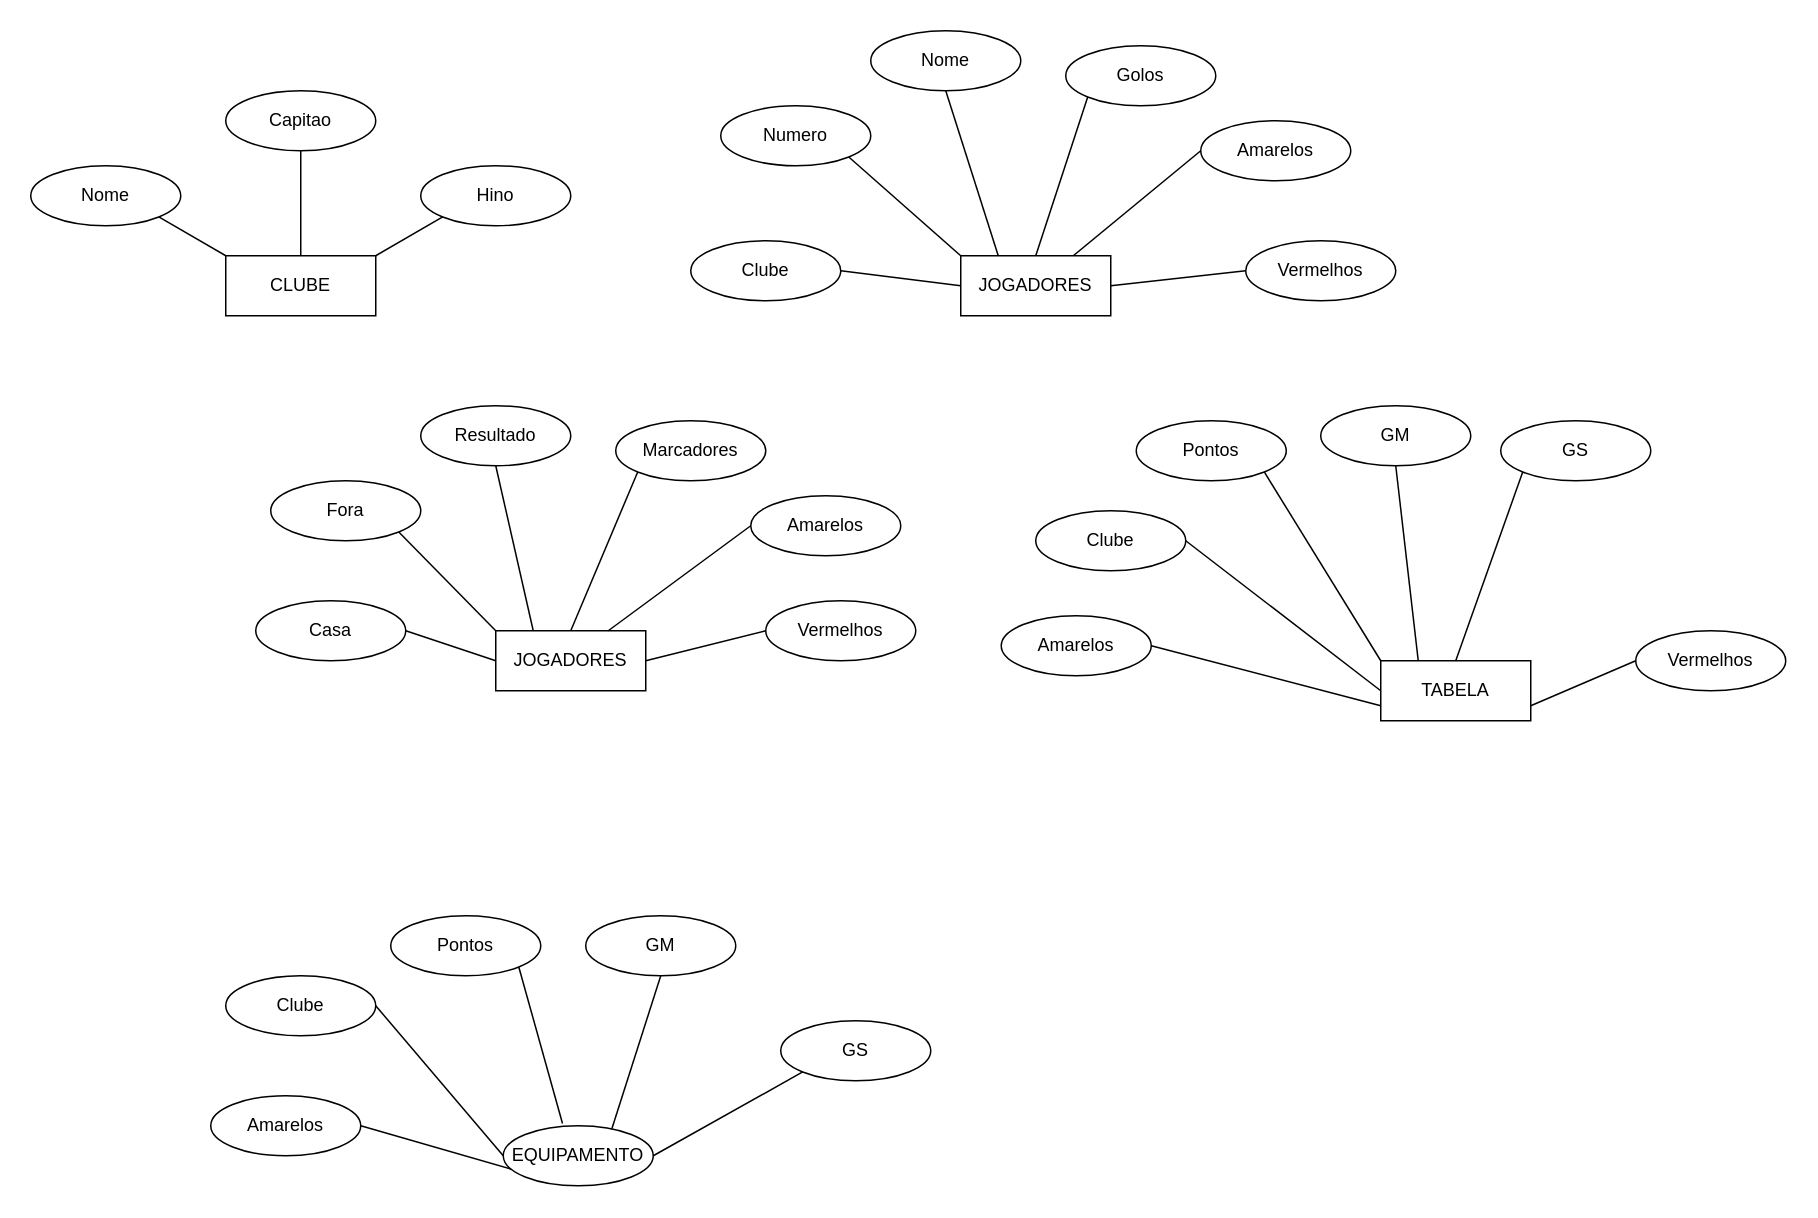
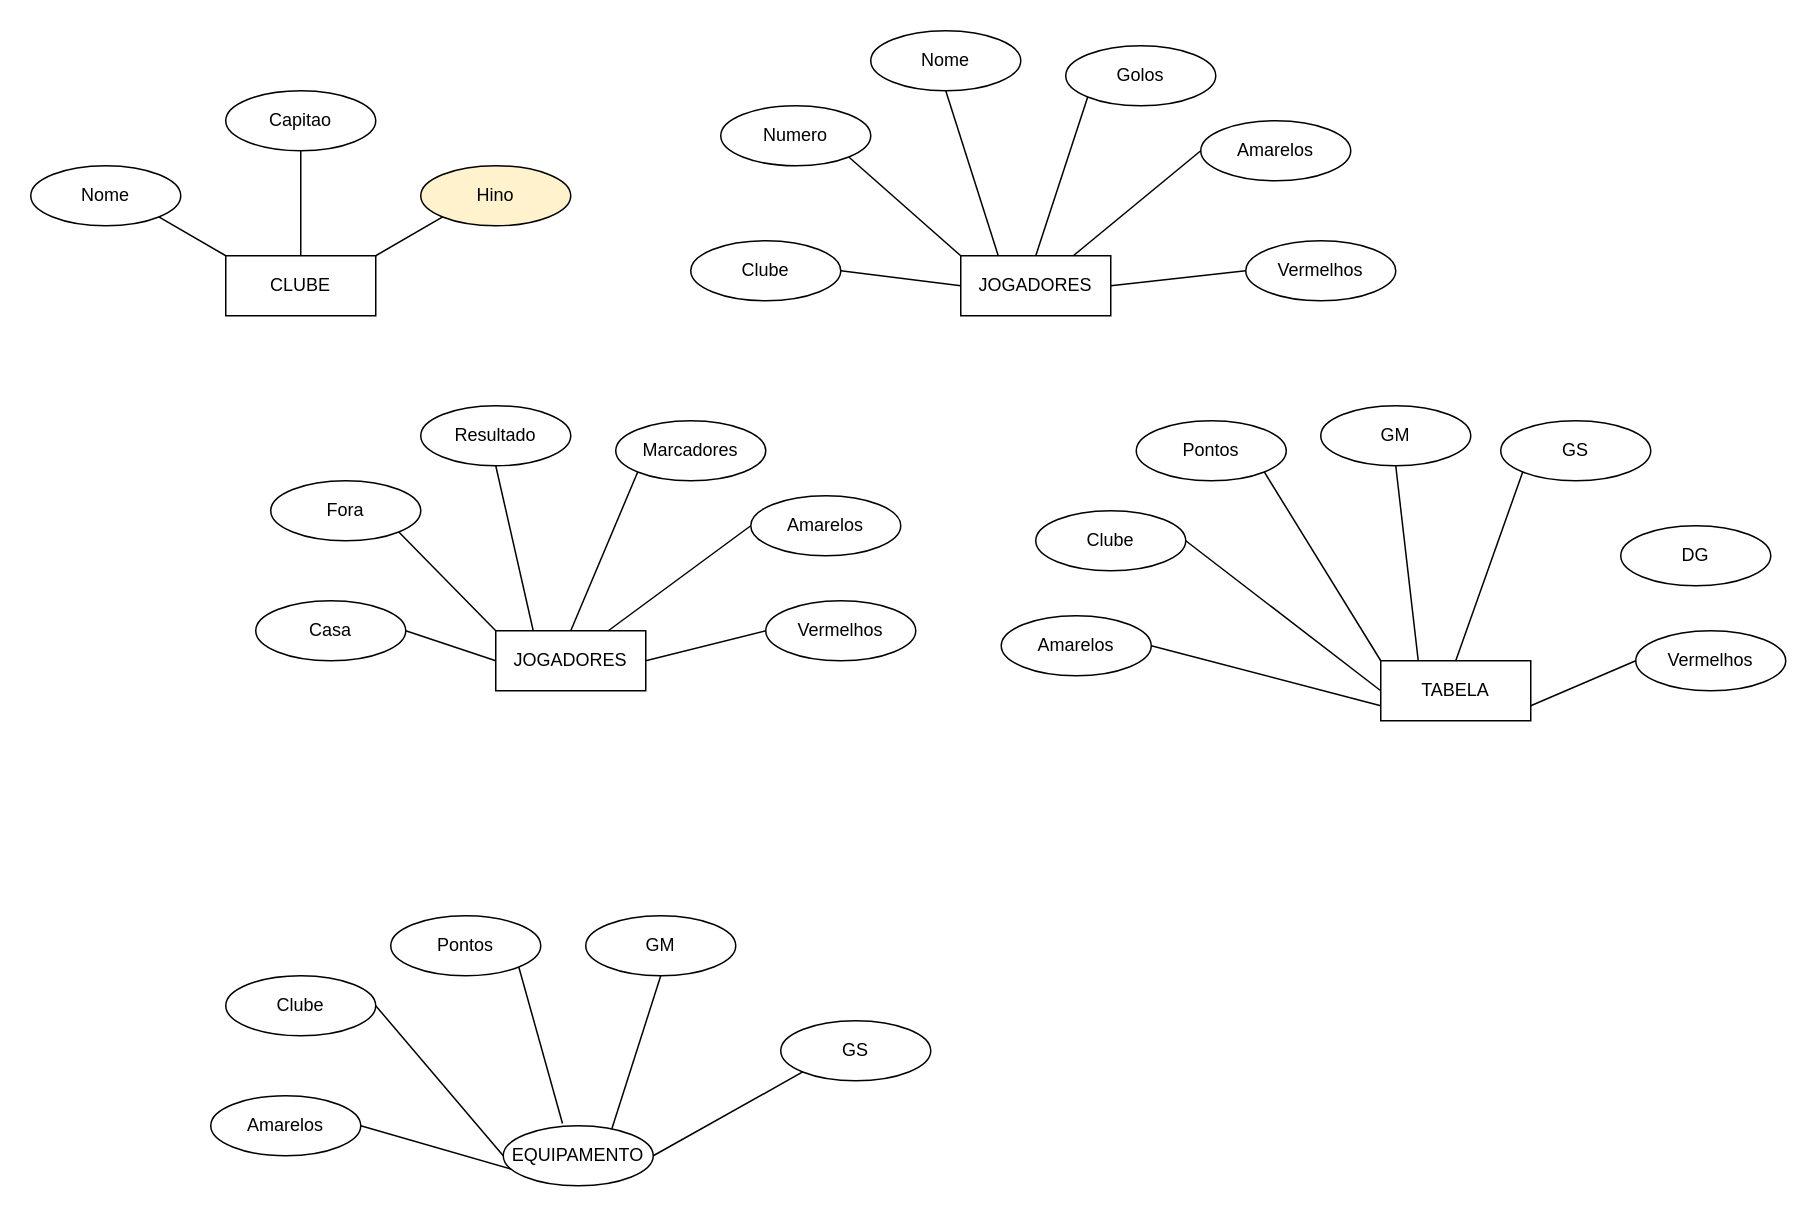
(496, 196) -> (496, 196)
none -> (1696, 556)
